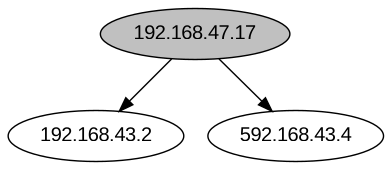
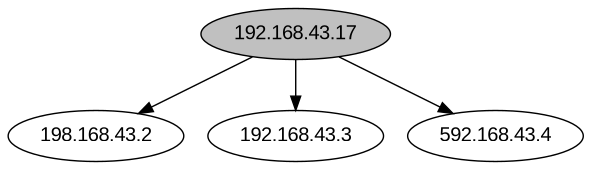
(195, 34) -> (296, 34)
(96, 136) -> (96, 136)
none -> (296, 136)
